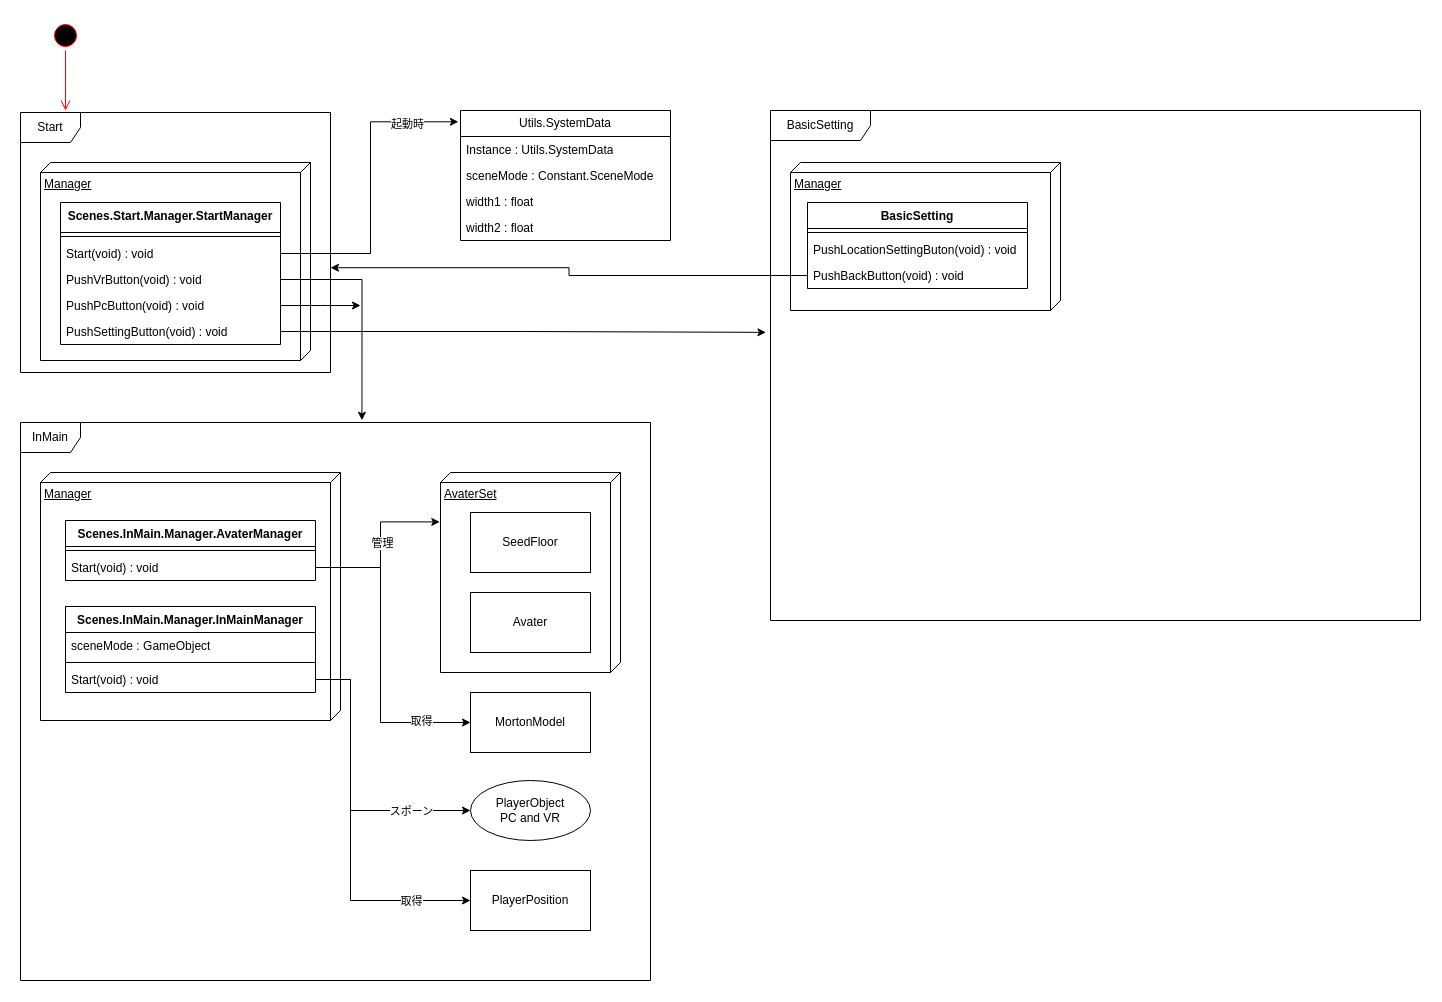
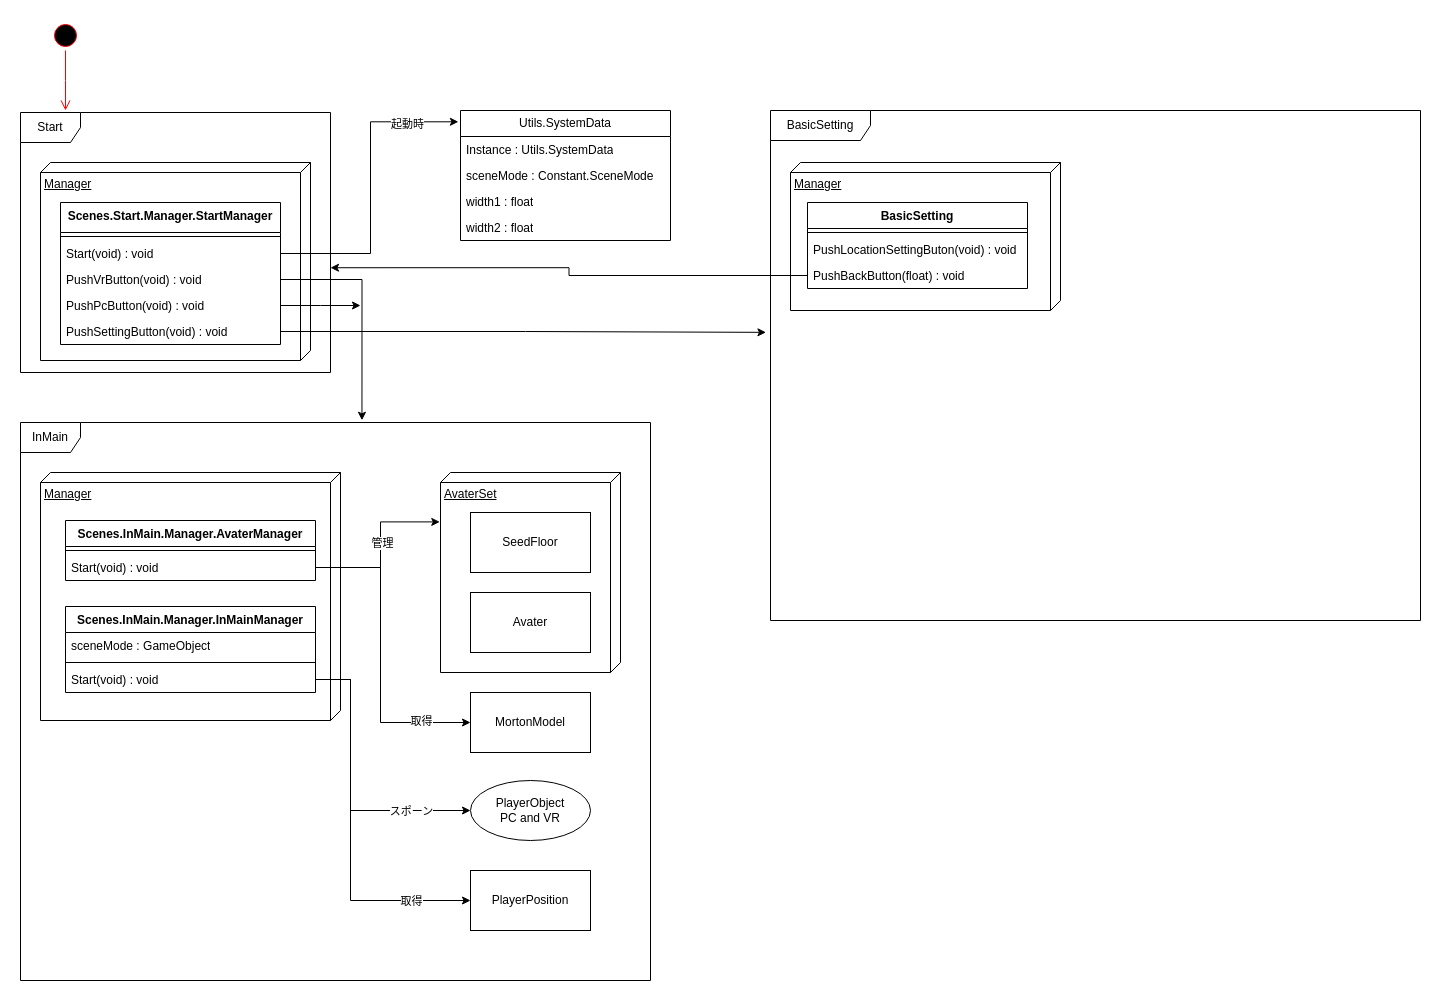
(896, 277) -> (900, 277)
